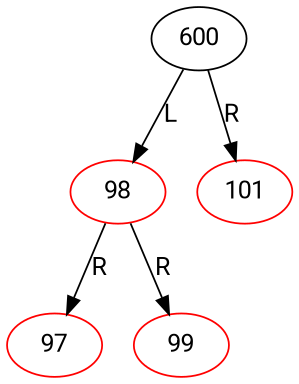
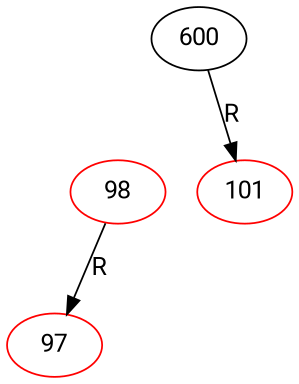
(163, 108) -> none
(181, 345) -> none
